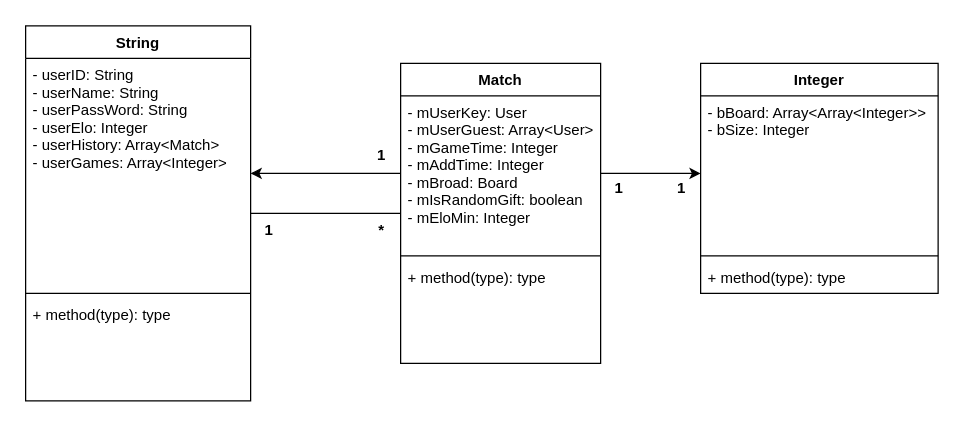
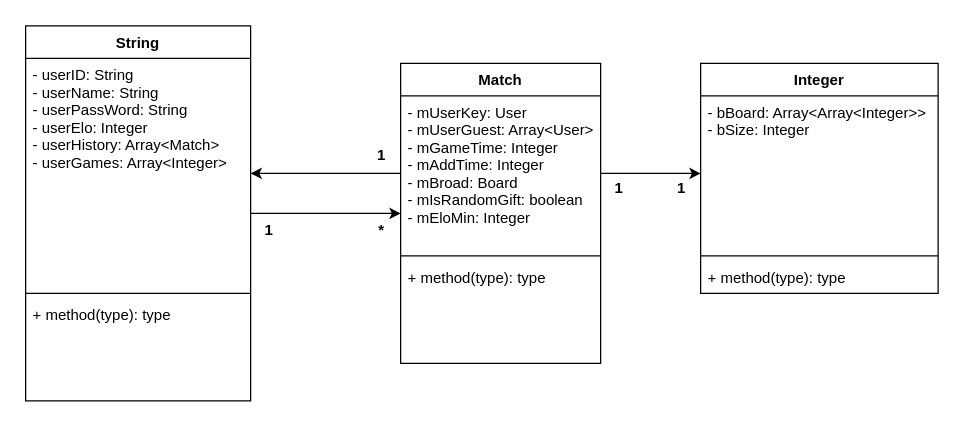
(393, 213) -> (391, 213)
